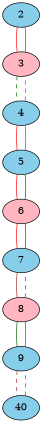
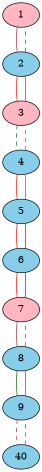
none -> (21, 15)
(21, 211) -> (21, 261)
(21, 261) -> (21, 310)
(21, 310) -> (21, 359)
